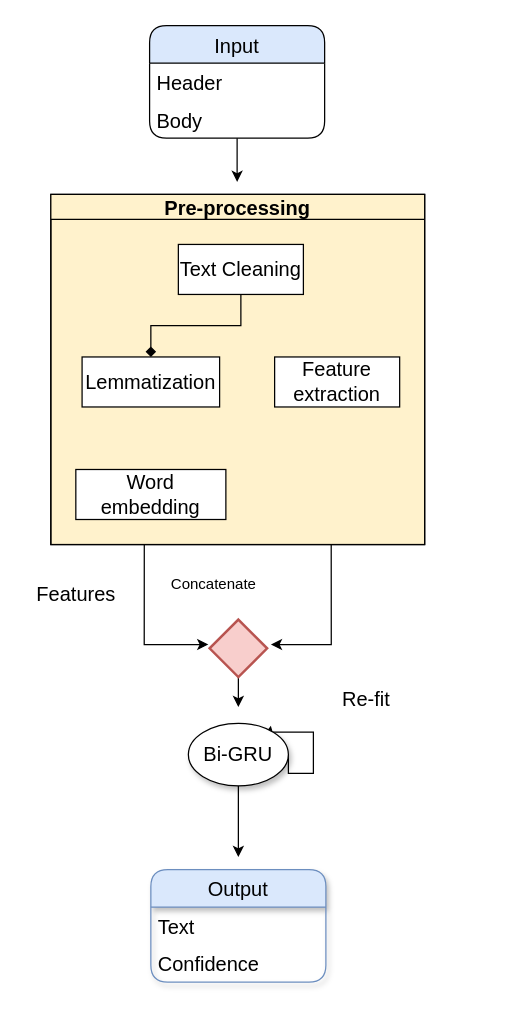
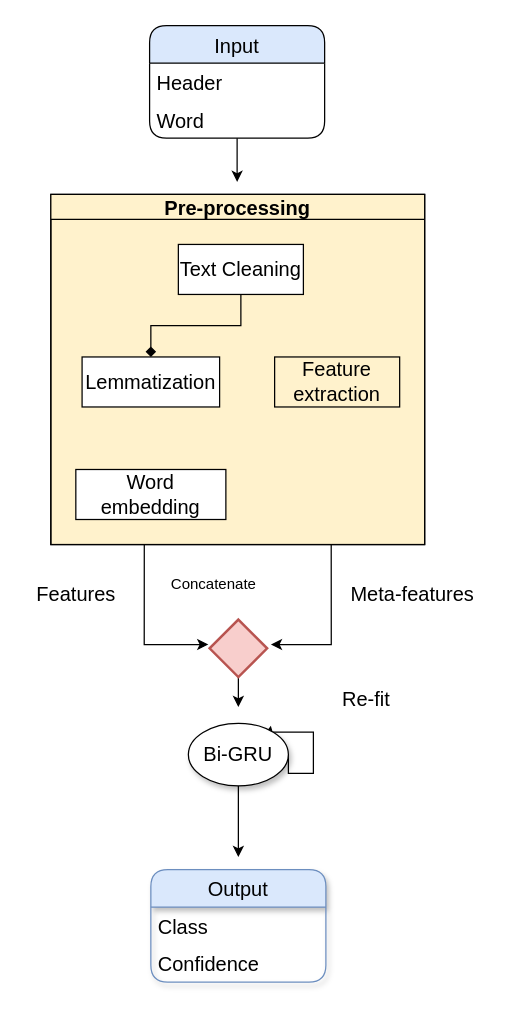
(179, 121) -> (179, 121)
(337, 382) -> (337, 382)
none -> (412, 594)
(180, 927) -> (183, 927)
